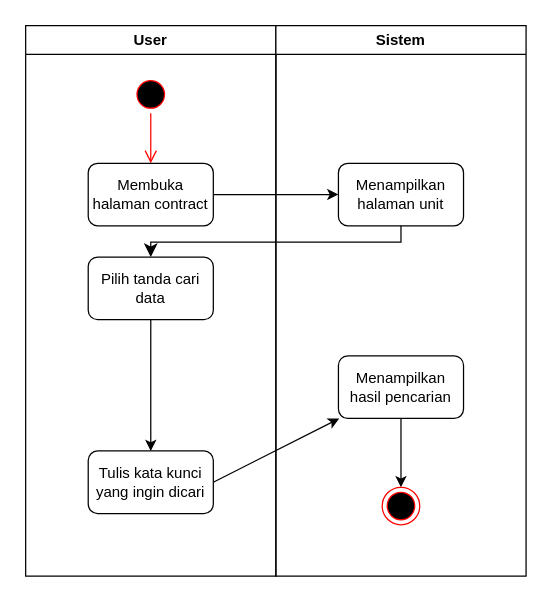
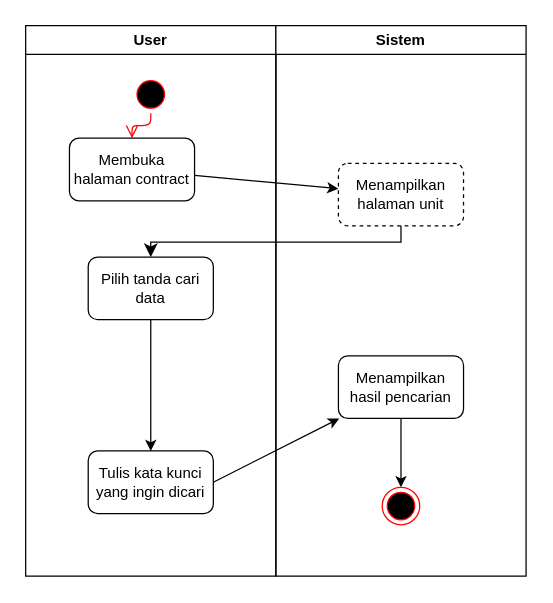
(151, 194) -> (132, 169)
(401, 194) -> (401, 194)
